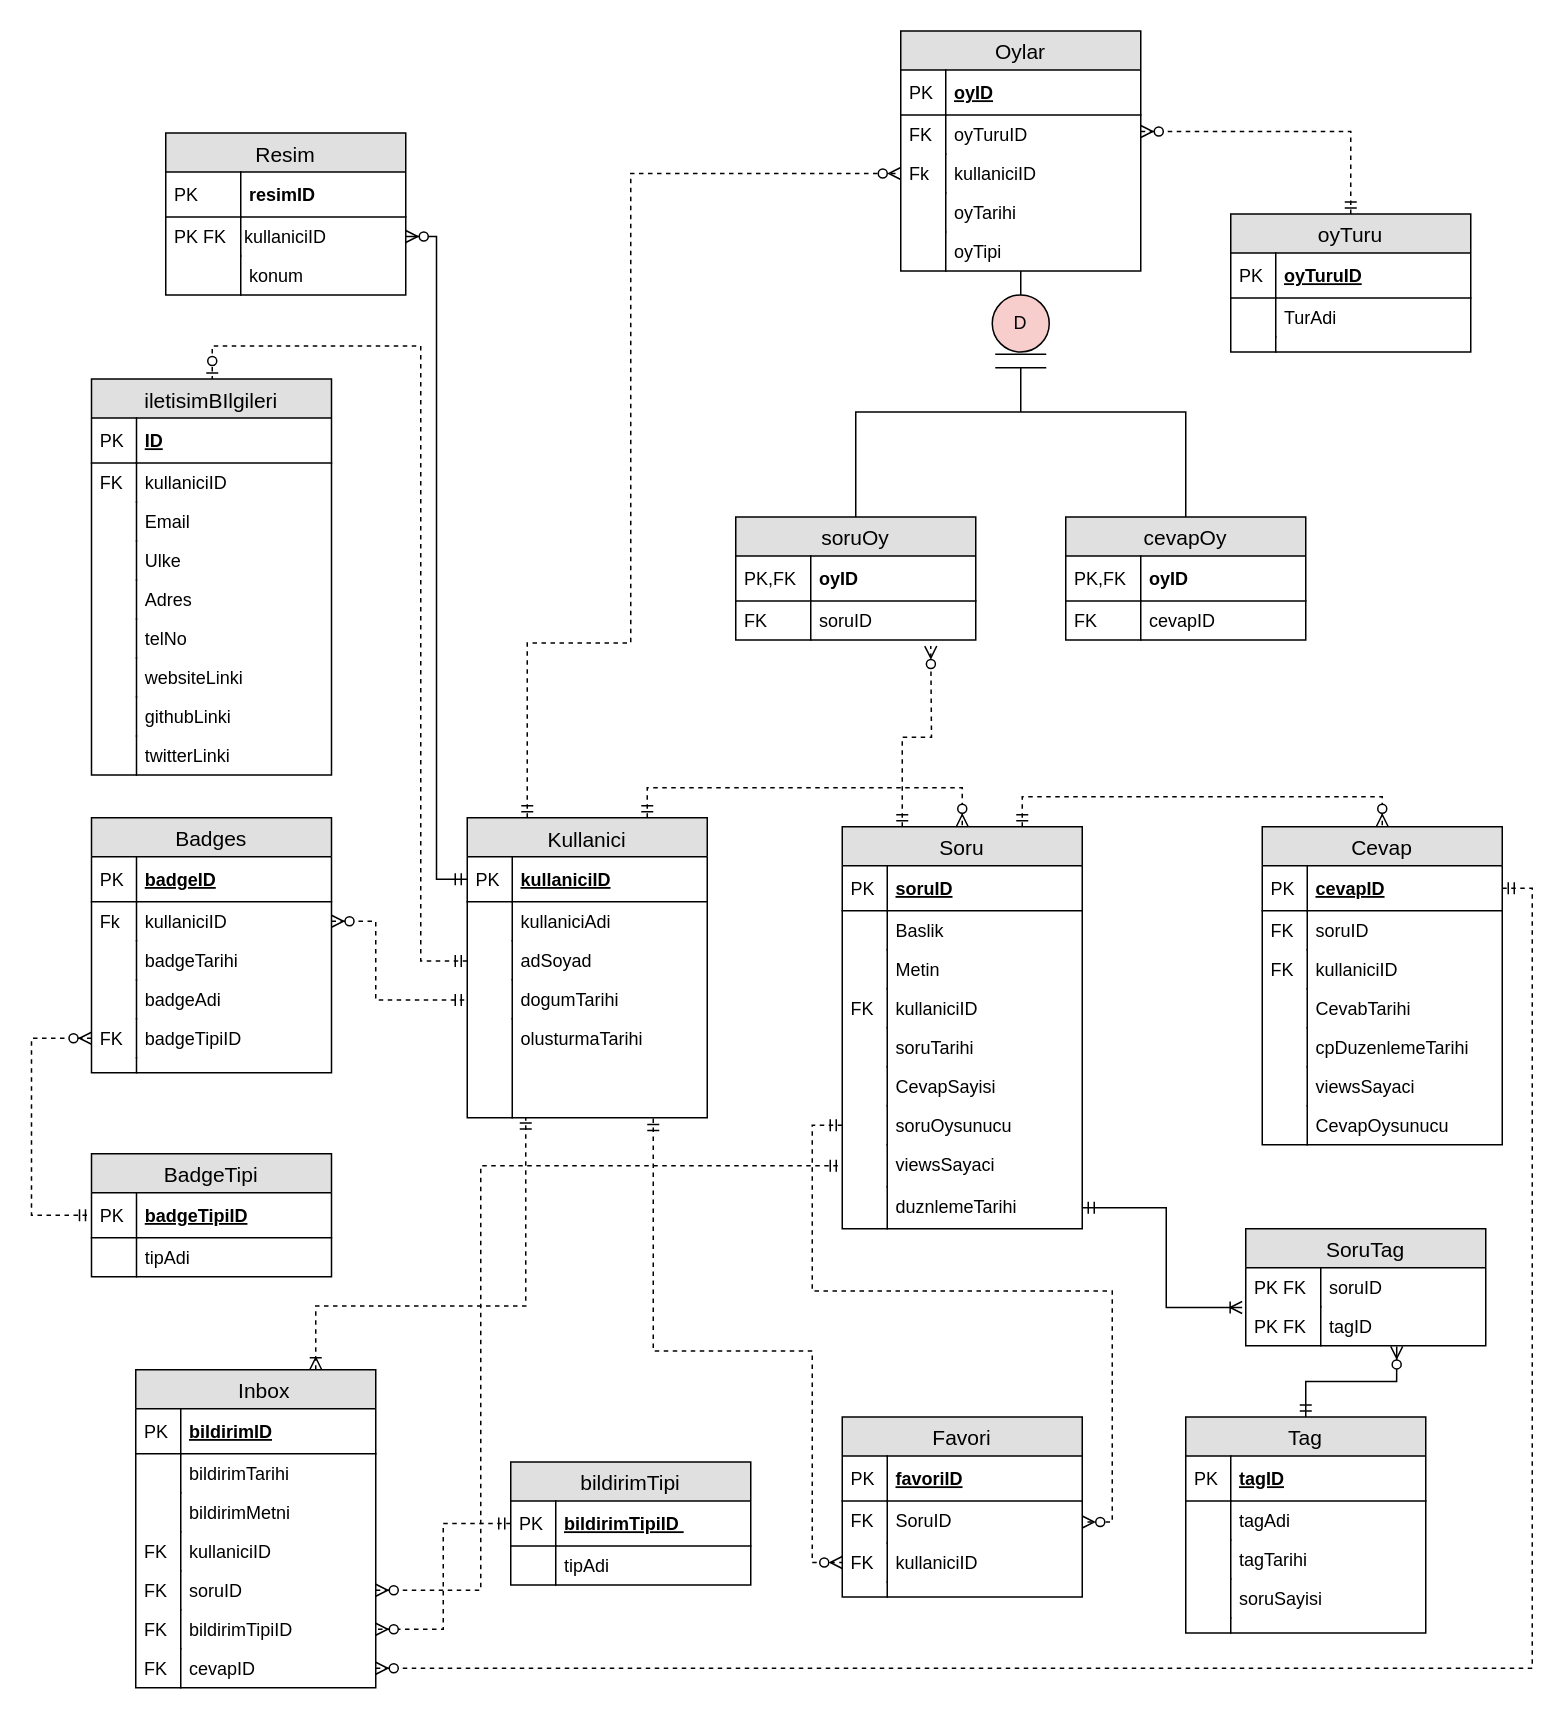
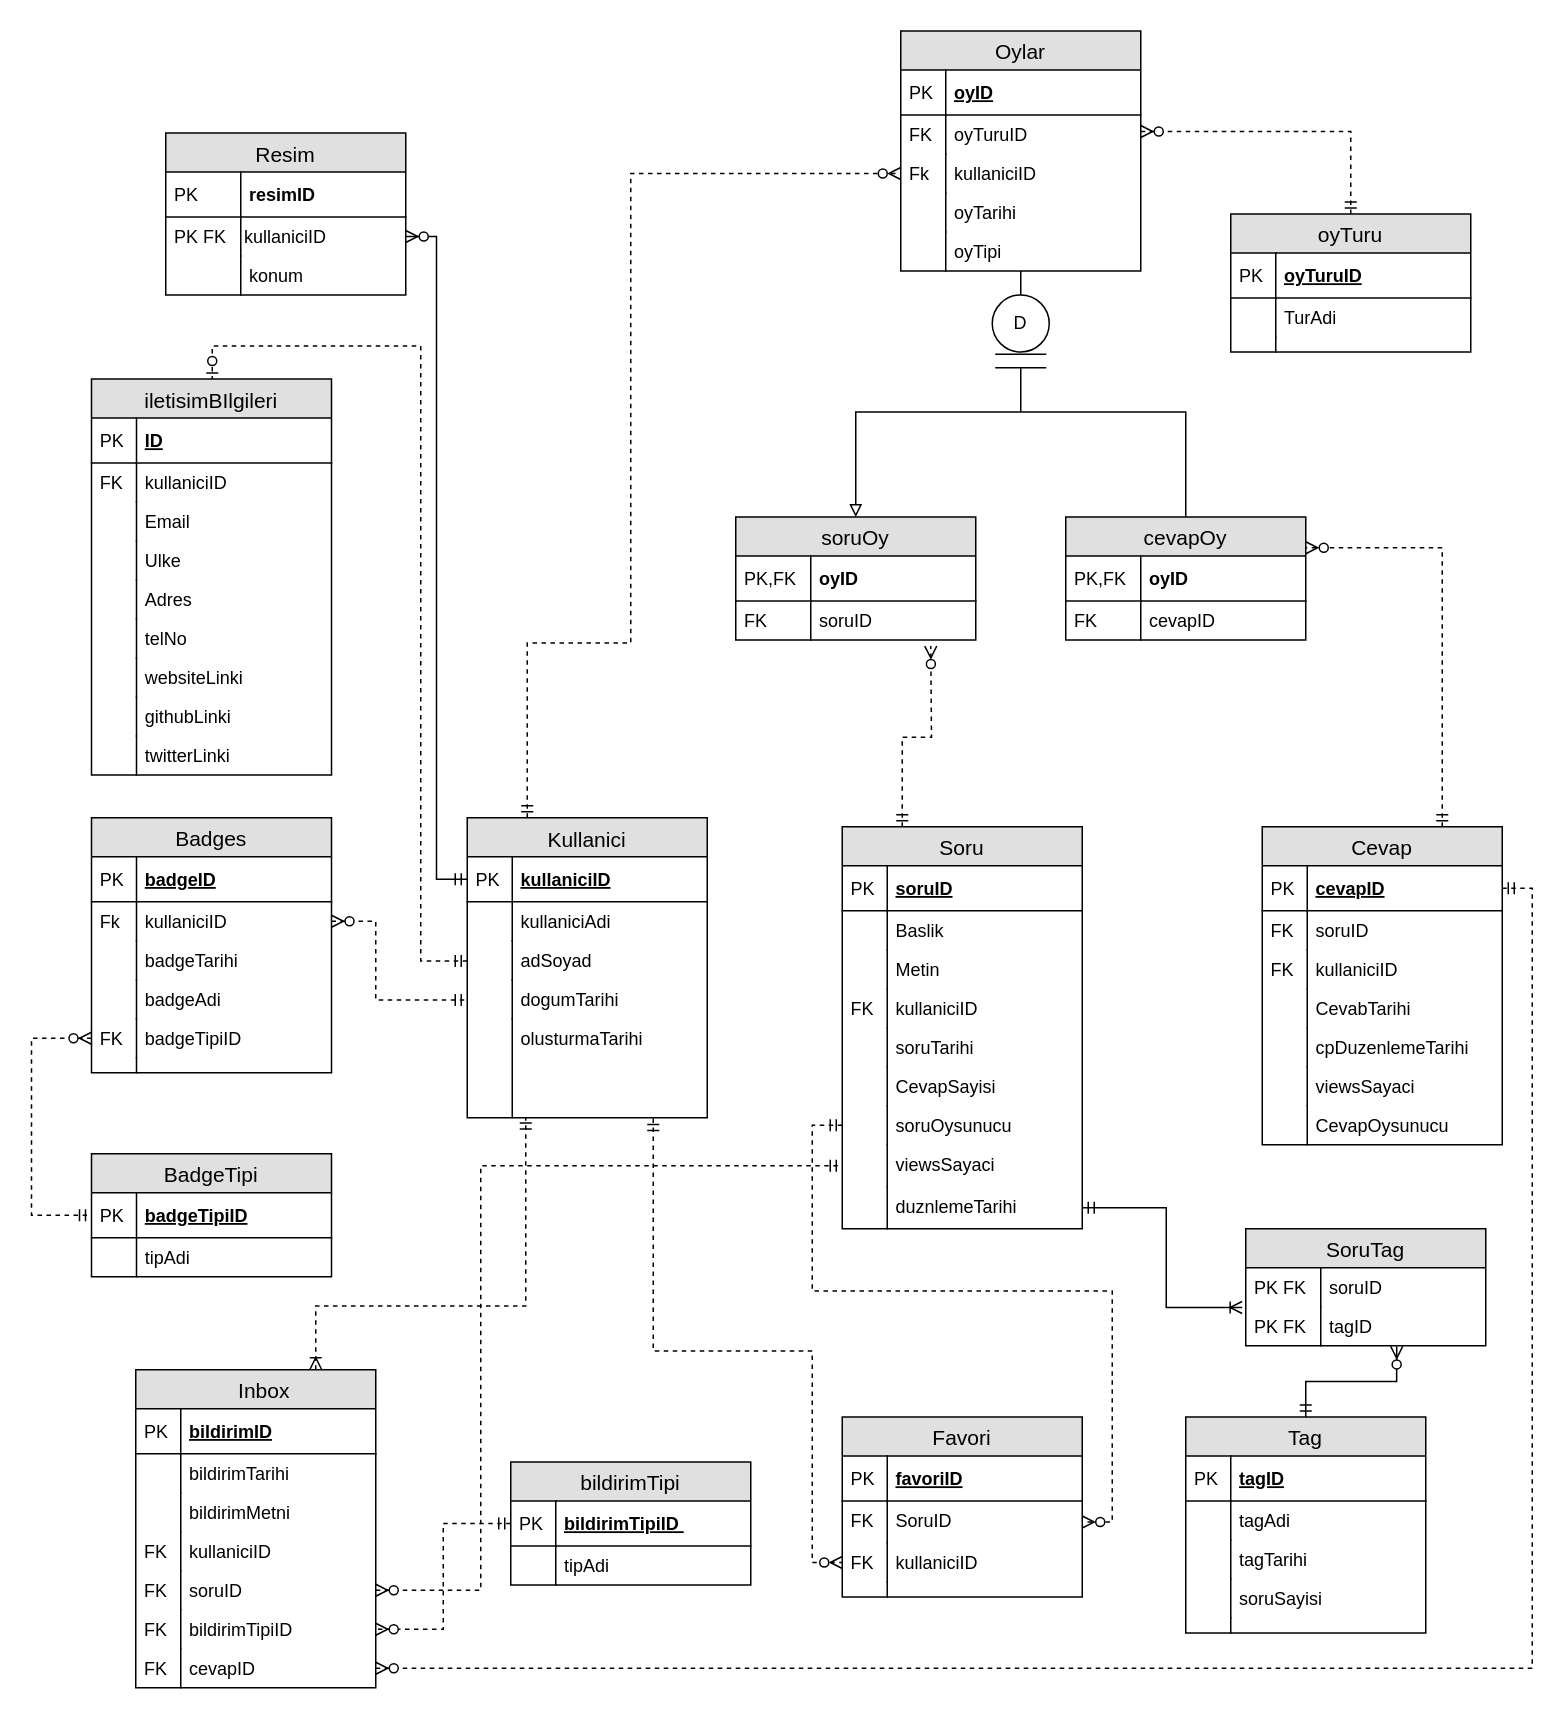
(1021, 323) -> (1021, 323)
(856, 509) -> (856, 503)
none -> (1442, 621)
(809, 788) -> none
(1202, 797) -> none
